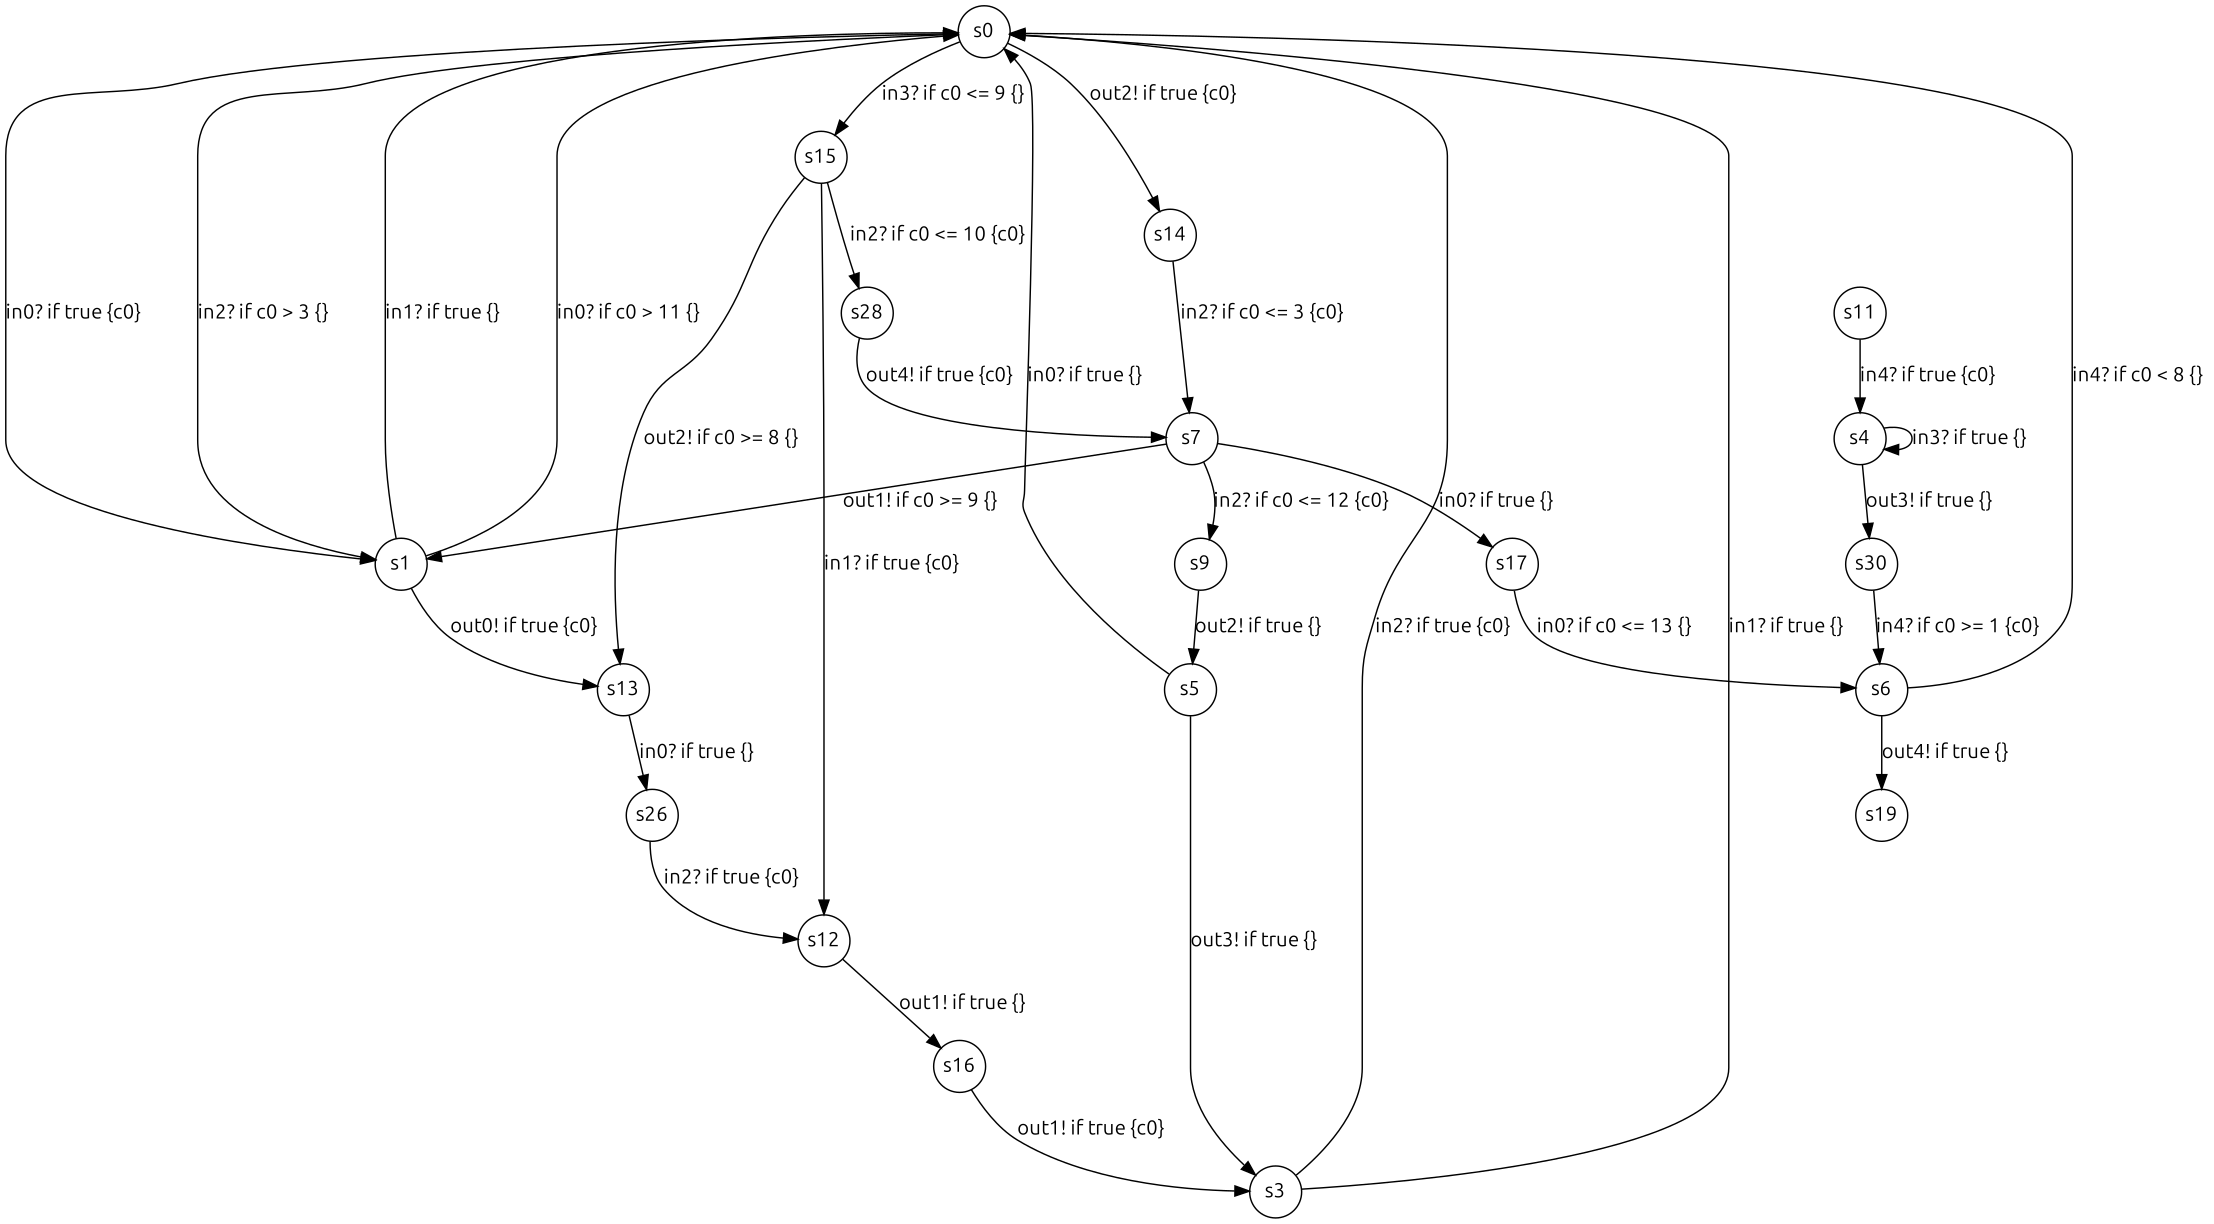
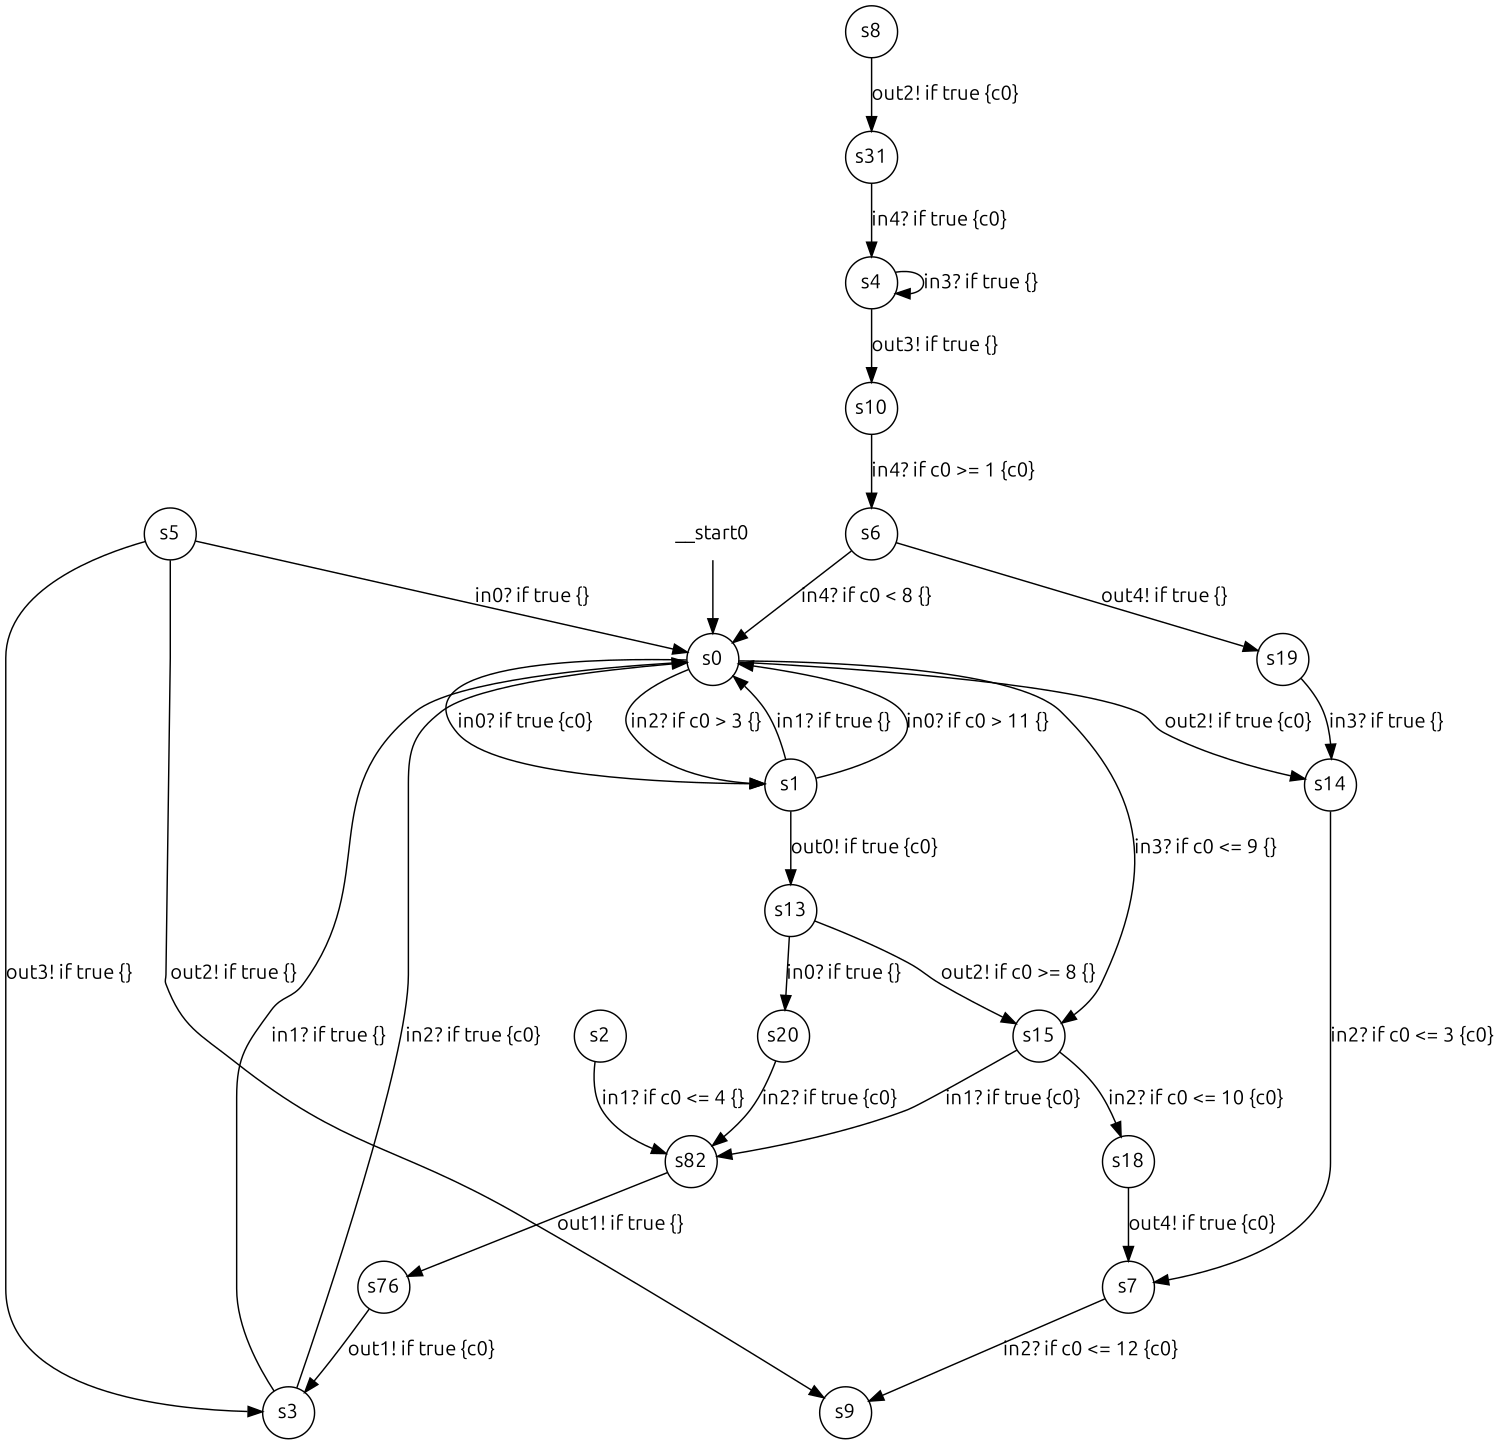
none -> (872, 32)
(867, 313) -> (1128, 1162)
(1860, 313) -> (872, 157)
(656, 392) -> (911, 964)
(804, 500) -> none
none -> (713, 534)
(1512, 564) -> none
(1872, 564) -> (872, 408)
(1196, 620) -> (290, 1101)
none -> (1322, 708)
(652, 815) -> (784, 1036)
(824, 941) -> (691, 1162)
none -> (600, 1036)
(960, 1066) -> (384, 1287)
